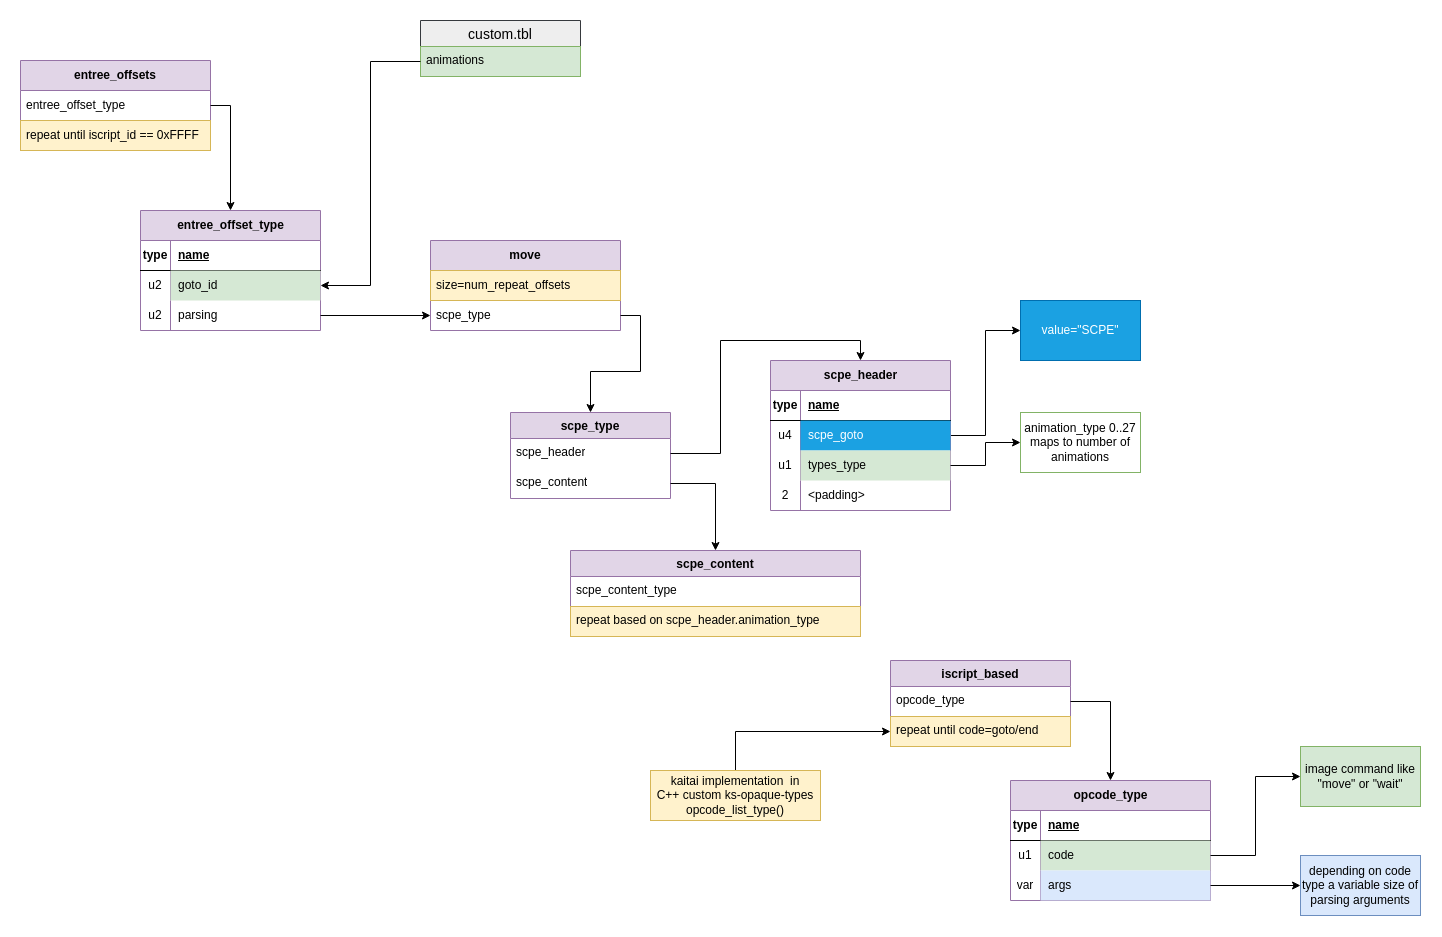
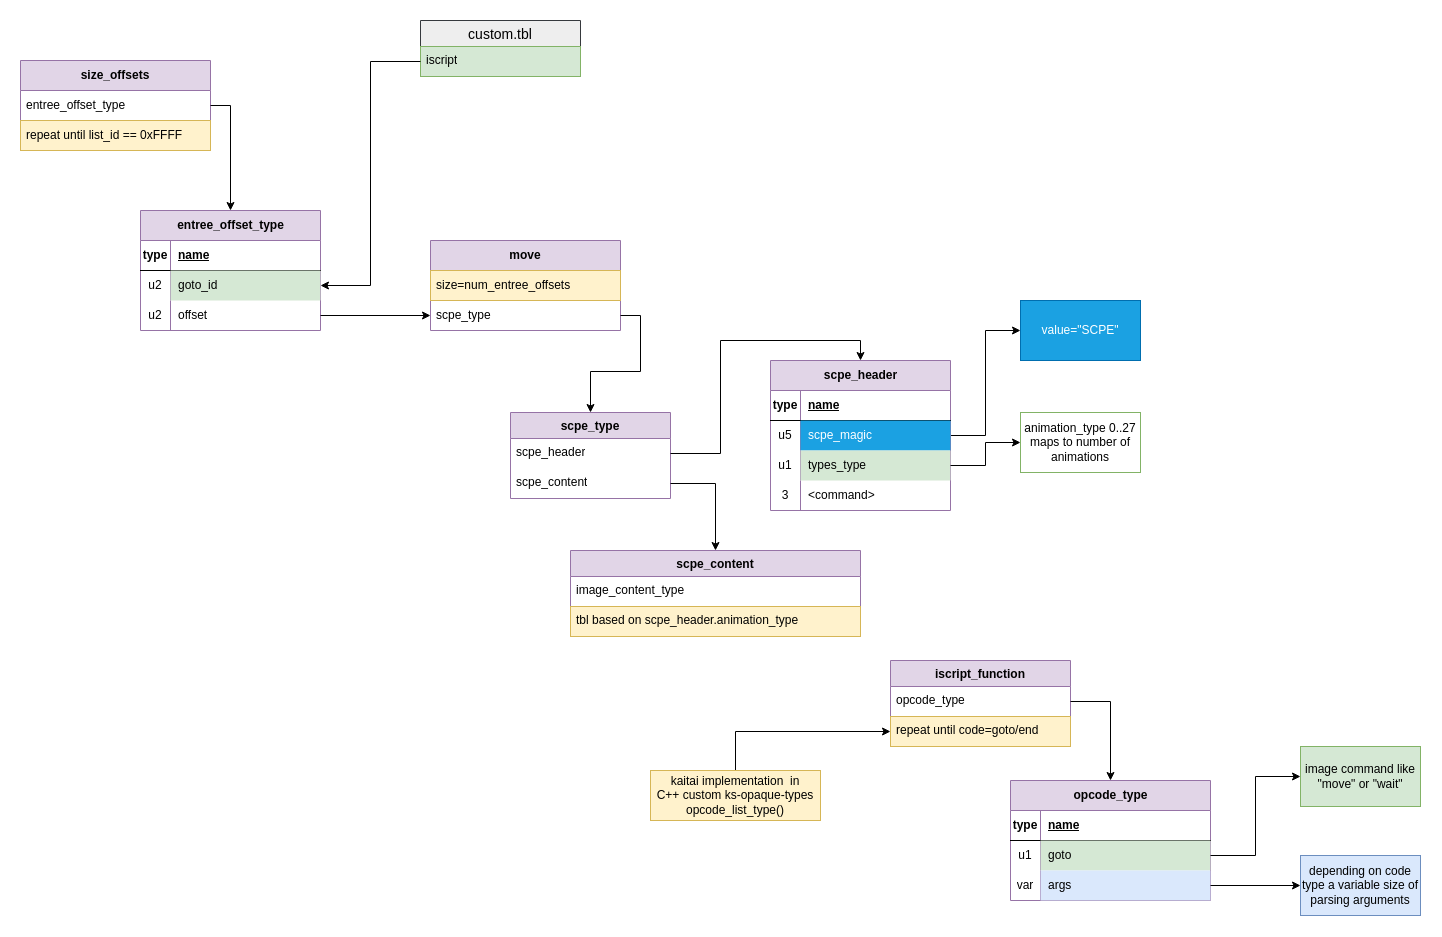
(457, 61) -> (447, 61)
(116, 76) -> (116, 76)
(117, 136) -> (113, 136)
(512, 286) -> (512, 286)
(200, 316) -> (199, 316)
(786, 436) -> (786, 436)
(839, 436) -> (841, 436)
(786, 496) -> (786, 496)
(837, 496) -> (839, 496)
(634, 591) -> (635, 591)
(710, 621) -> (698, 621)
(980, 674) -> (980, 674)
(1062, 856) -> (1062, 856)
